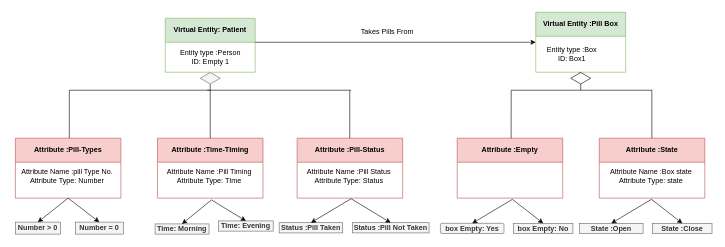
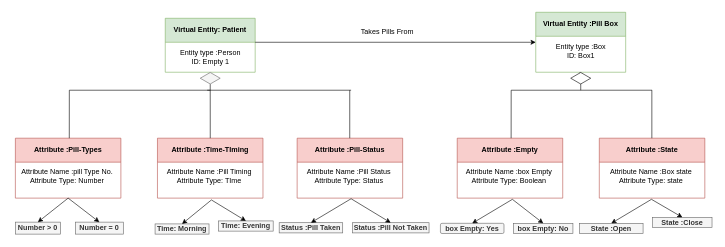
(572, 54) -> (581, 51)
none -> (509, 176)
(683, 229) -> (683, 223)
